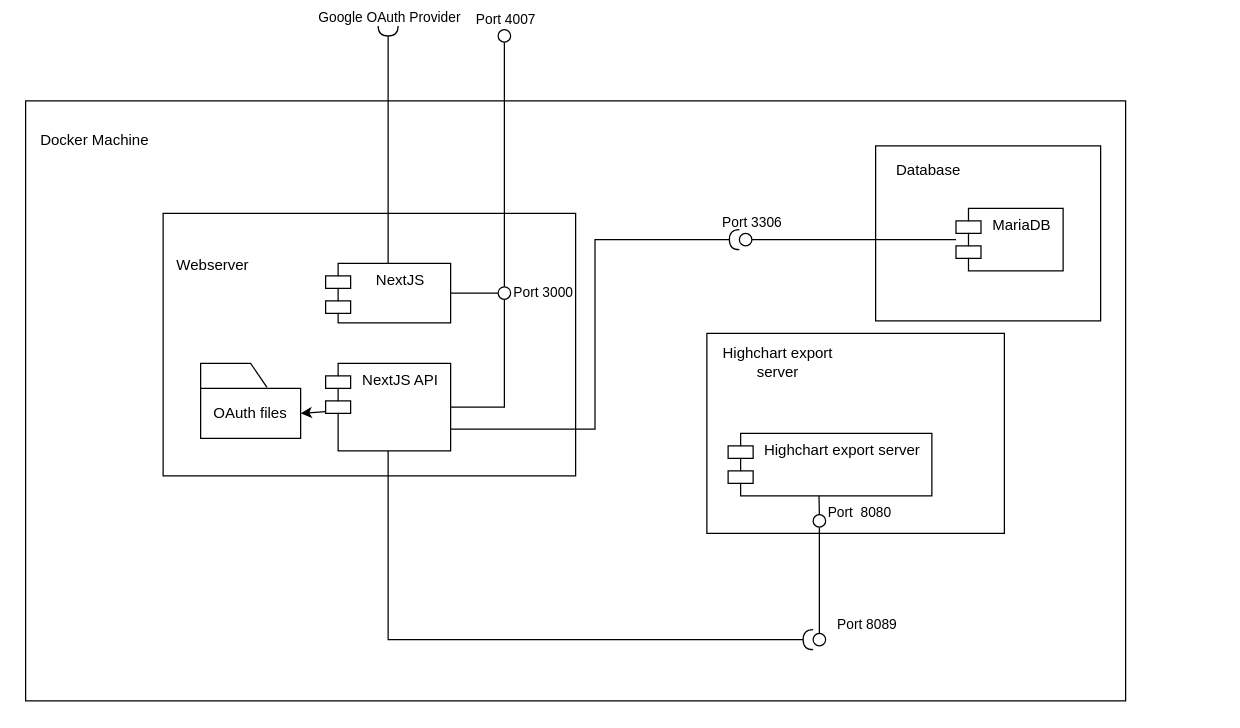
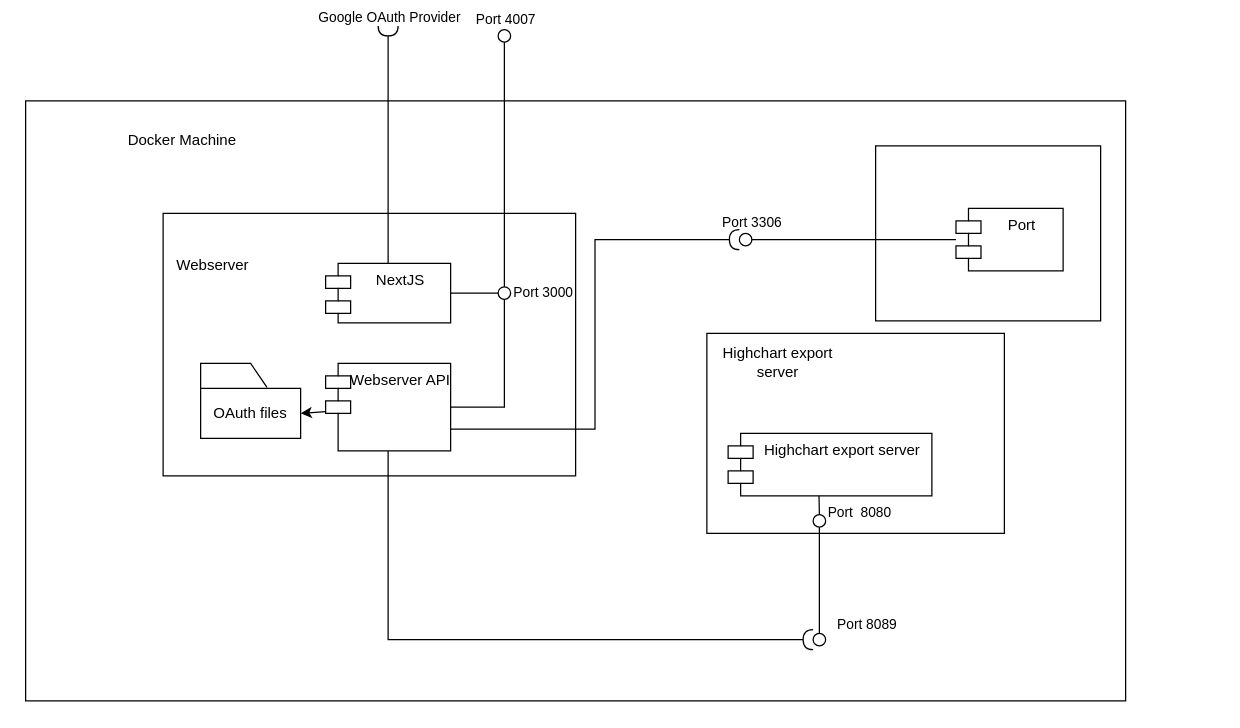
(95, 141) -> (182, 141)
(929, 171) -> none
(1021, 225) -> (1021, 225)
(400, 380) -> (400, 380)
